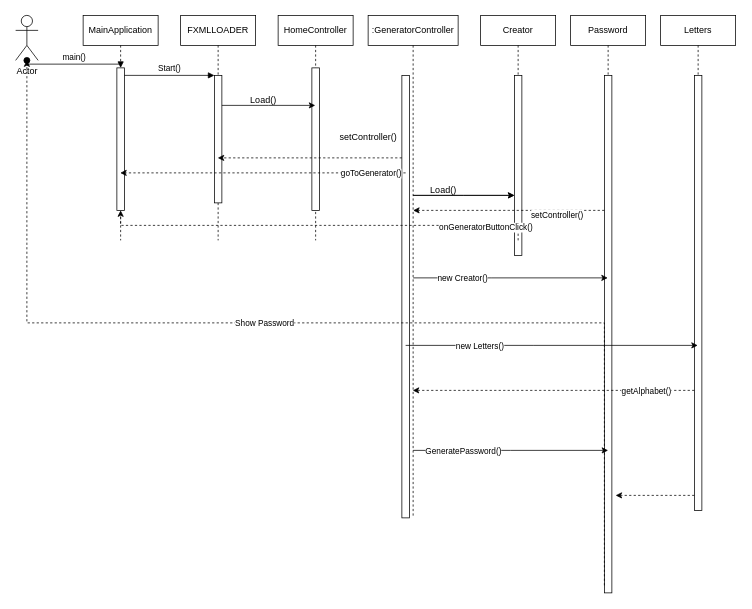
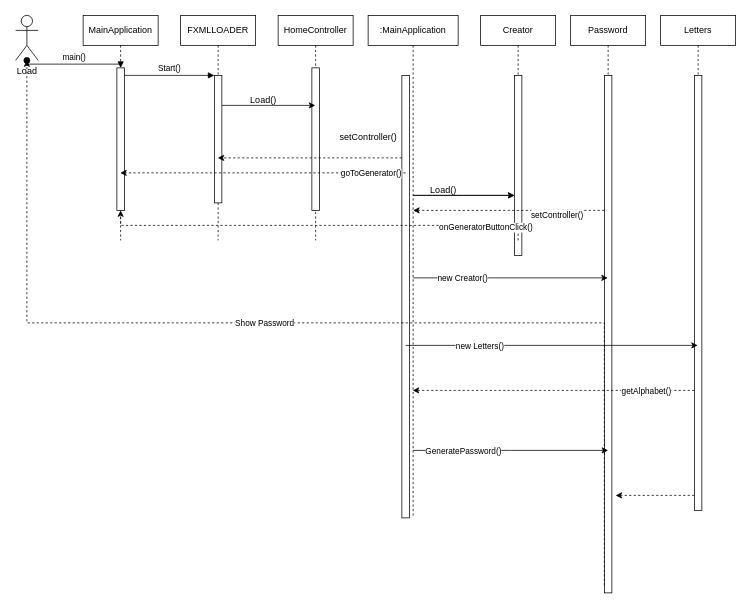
(413, 30) -> (413, 30)
(27, 71) -> (27, 71)
